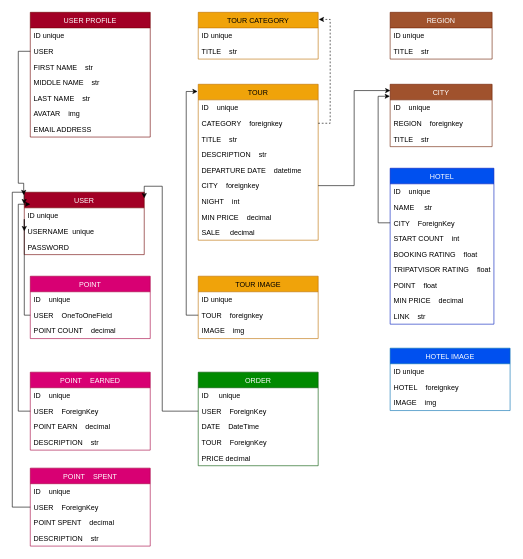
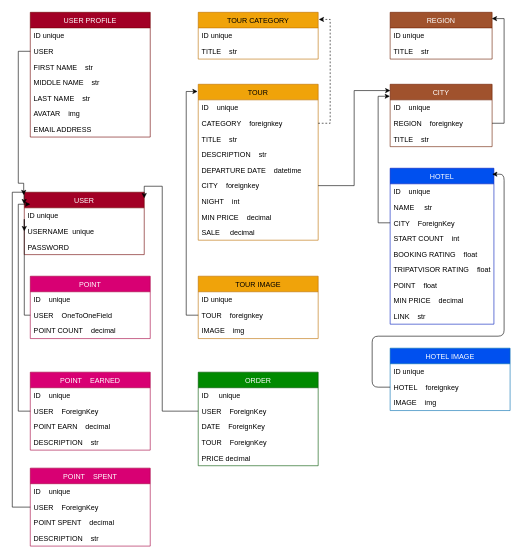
none -> (501, 19)
none -> (502, 175)
(233, 427) -> (237, 427)
